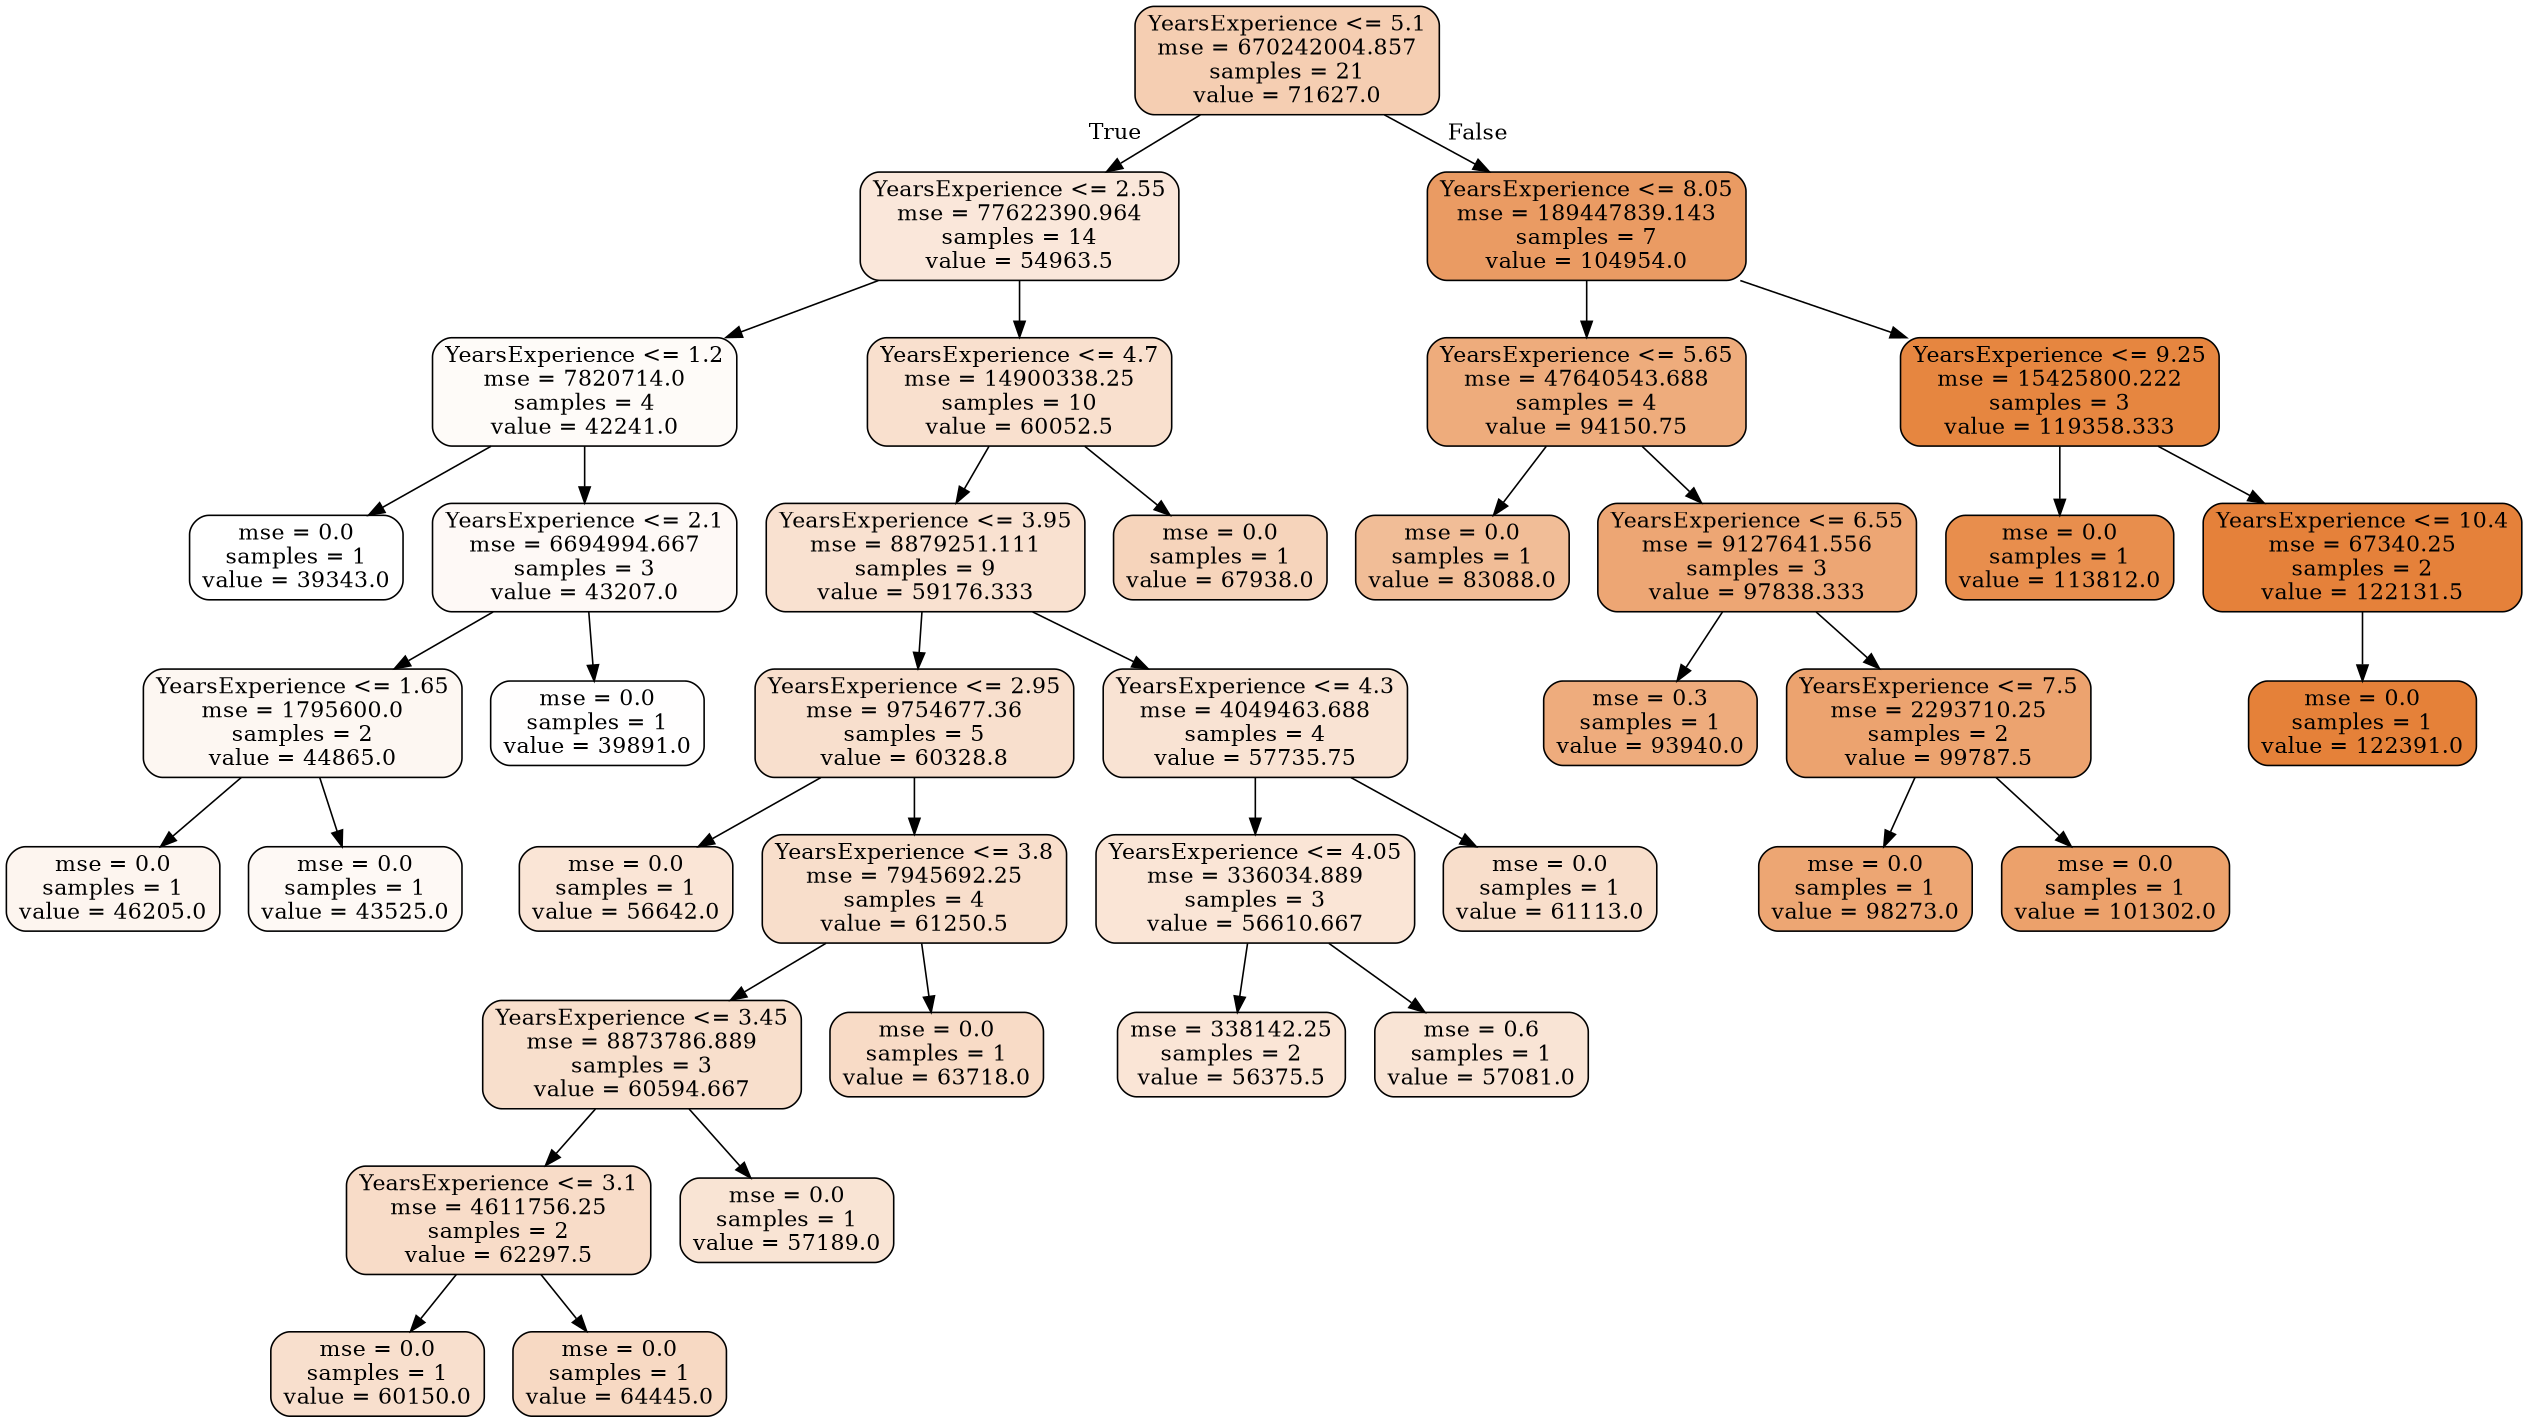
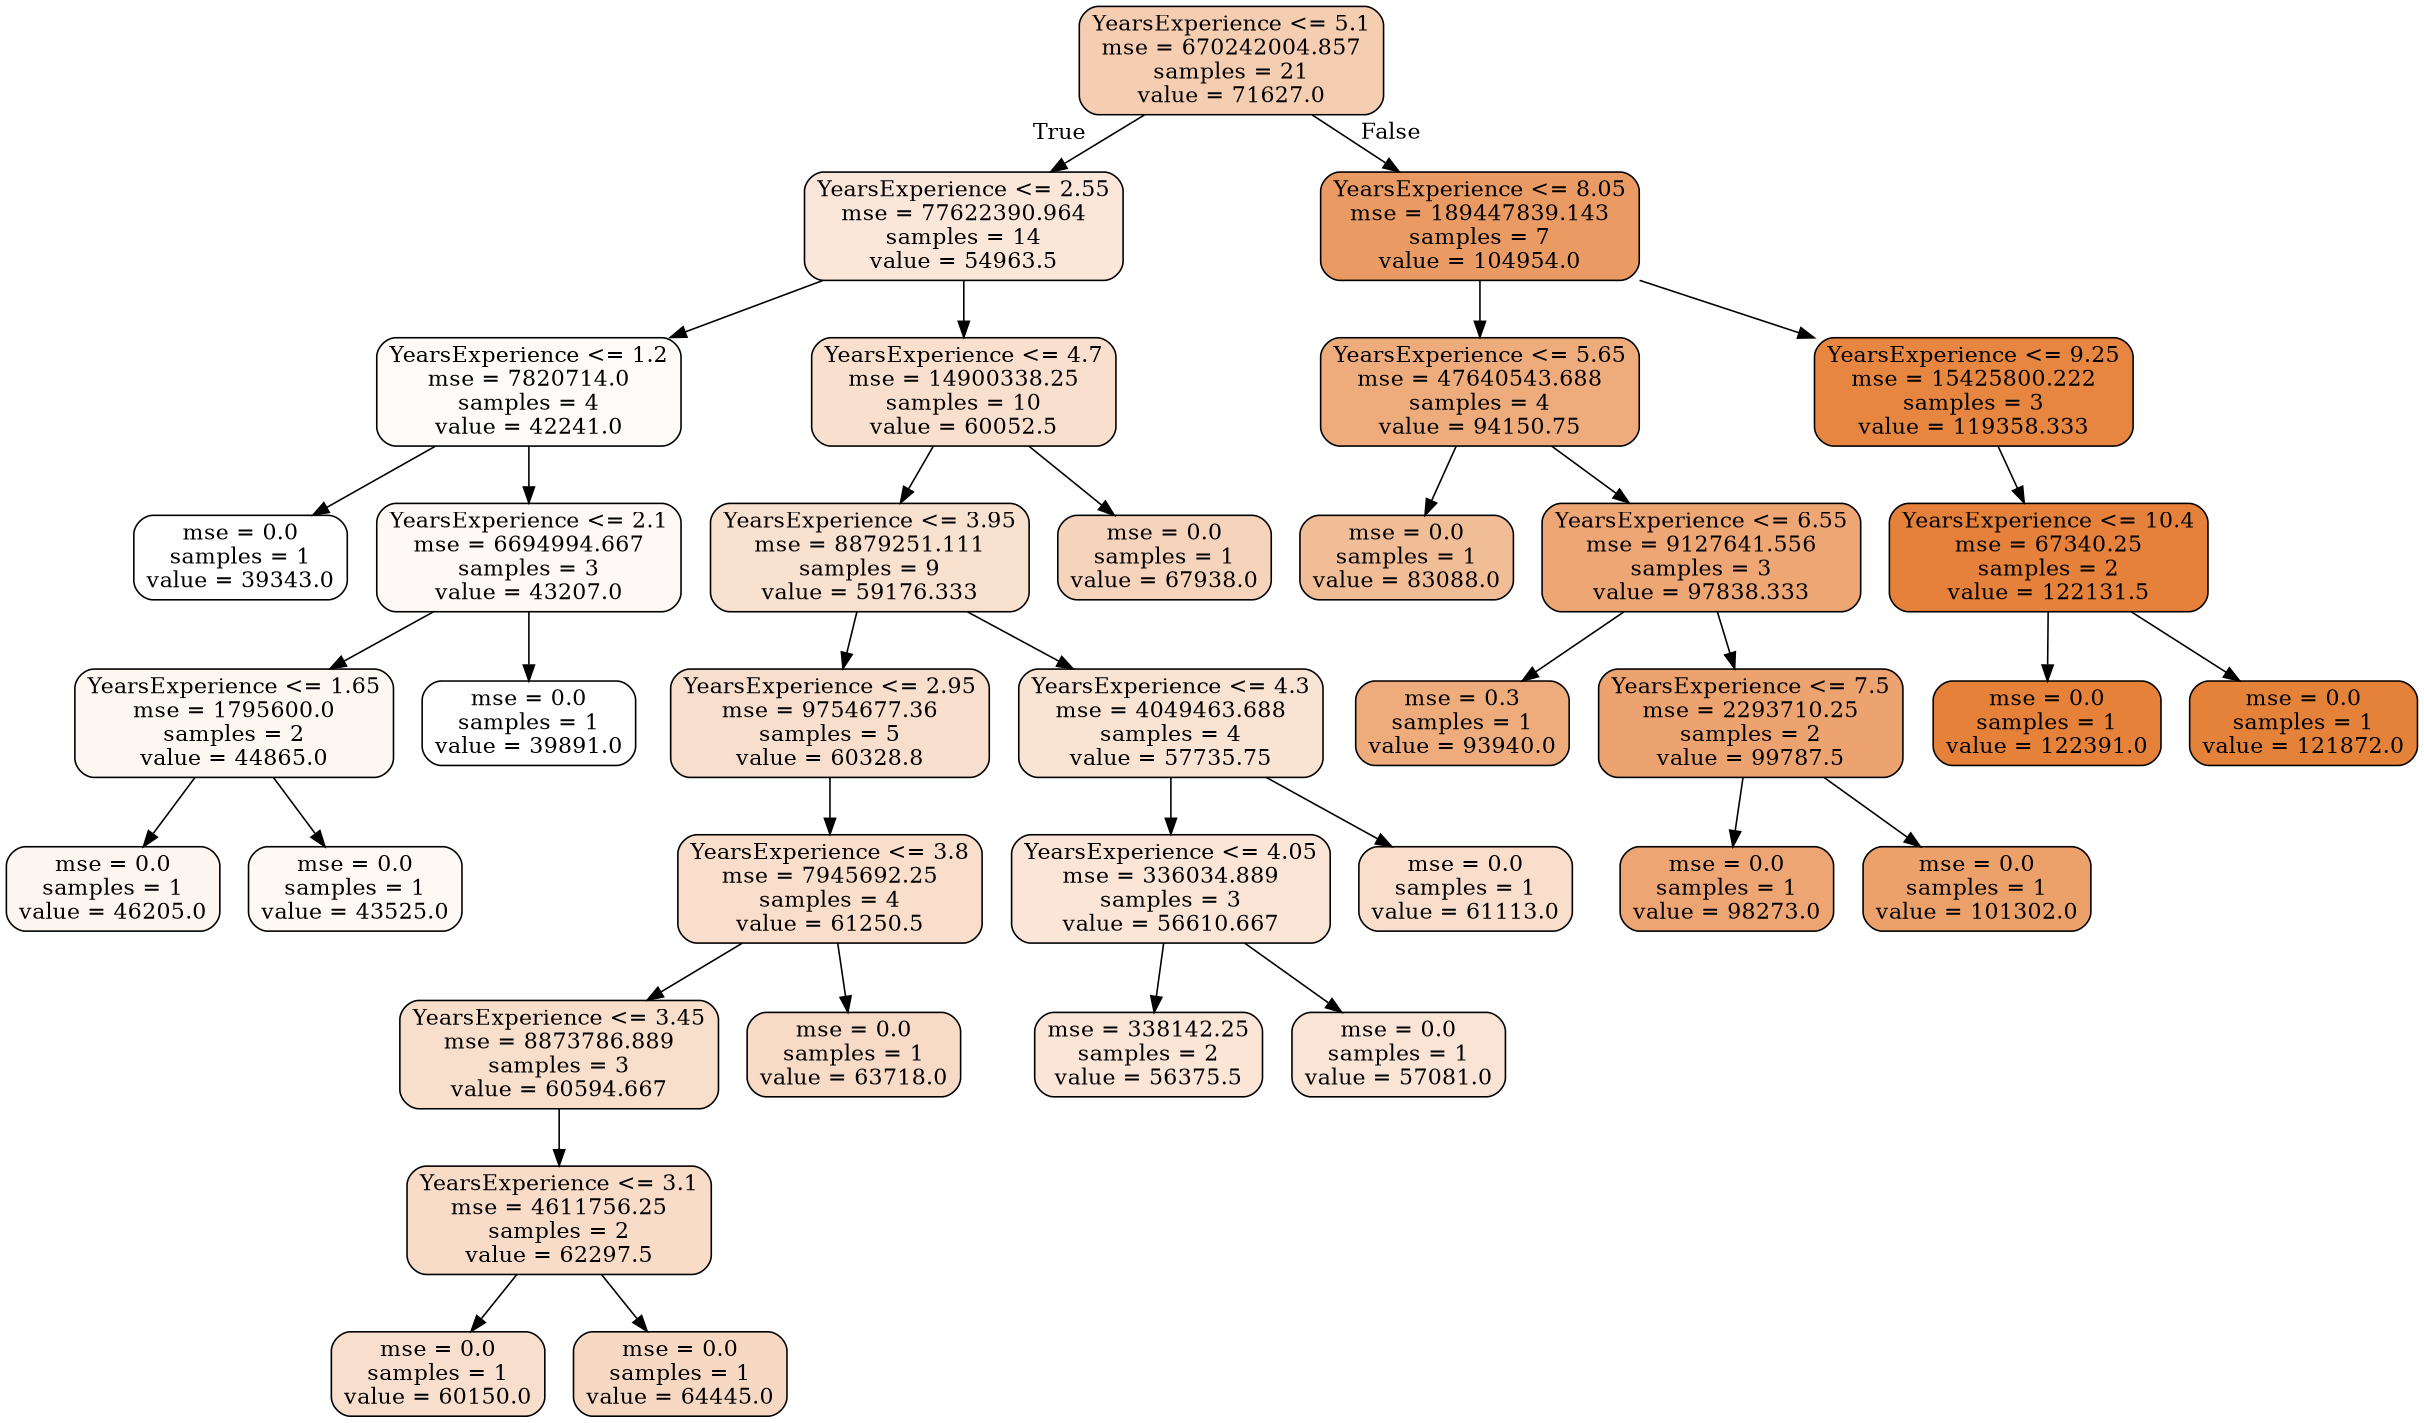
(2060, 558) -> none
none -> (2304, 723)
(626, 889) -> none
(1482, 1055) -> (1399, 1055)
(787, 1220) -> none
